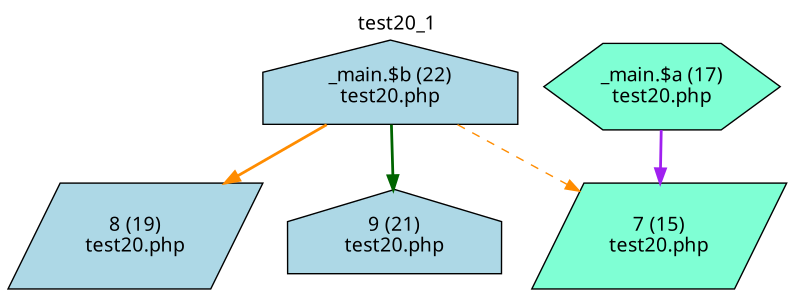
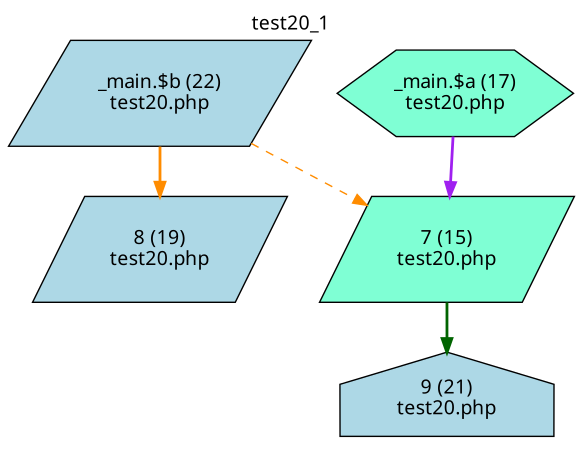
(390, 87) -> (160, 93)
(392, 150) -> (447, 320)
